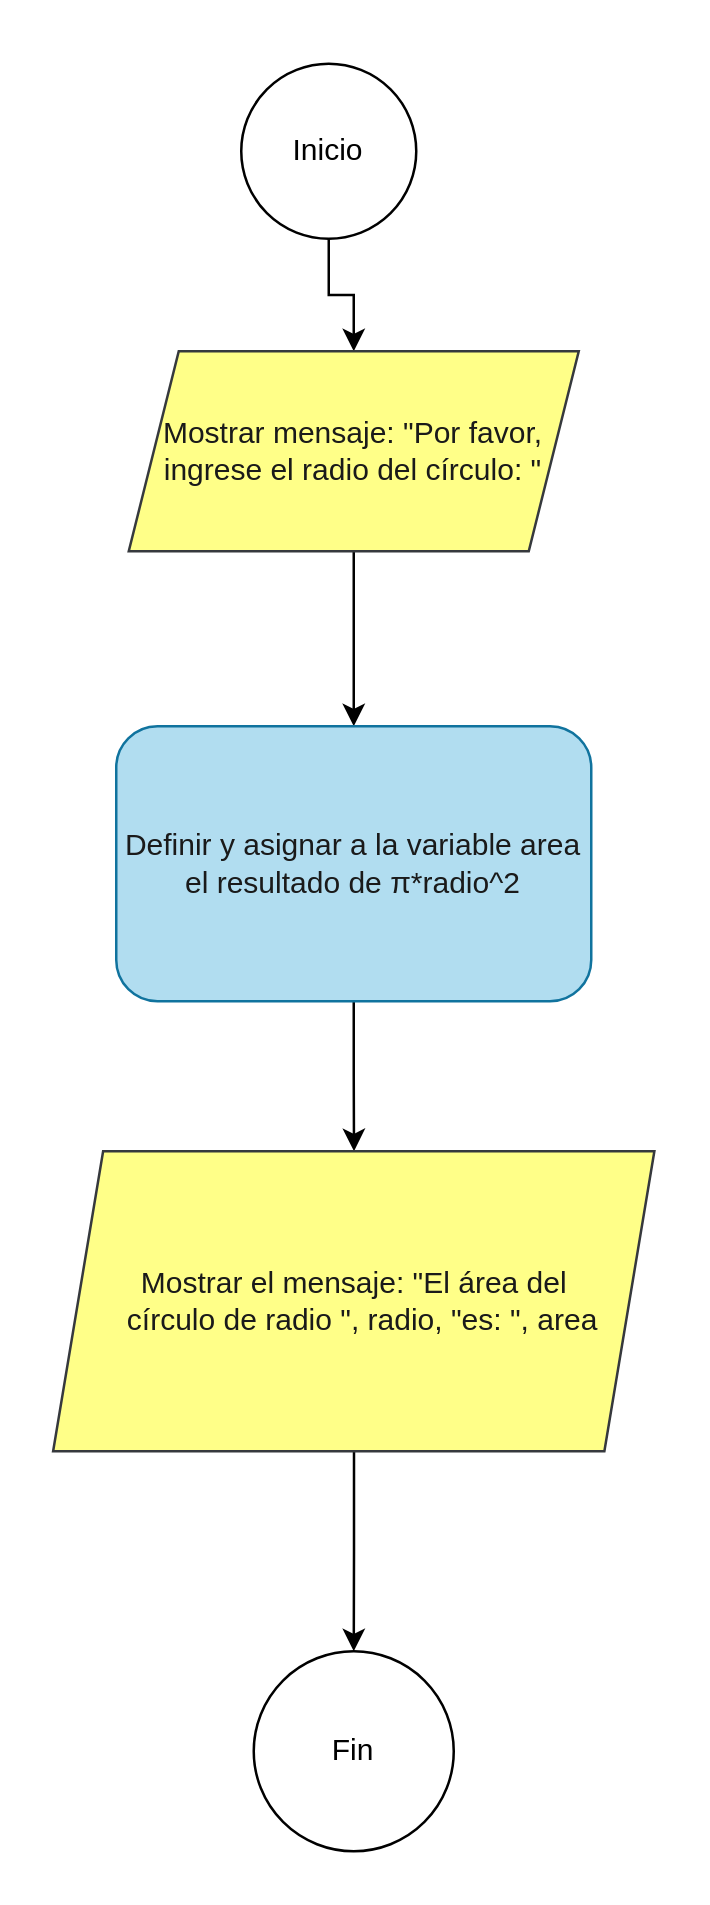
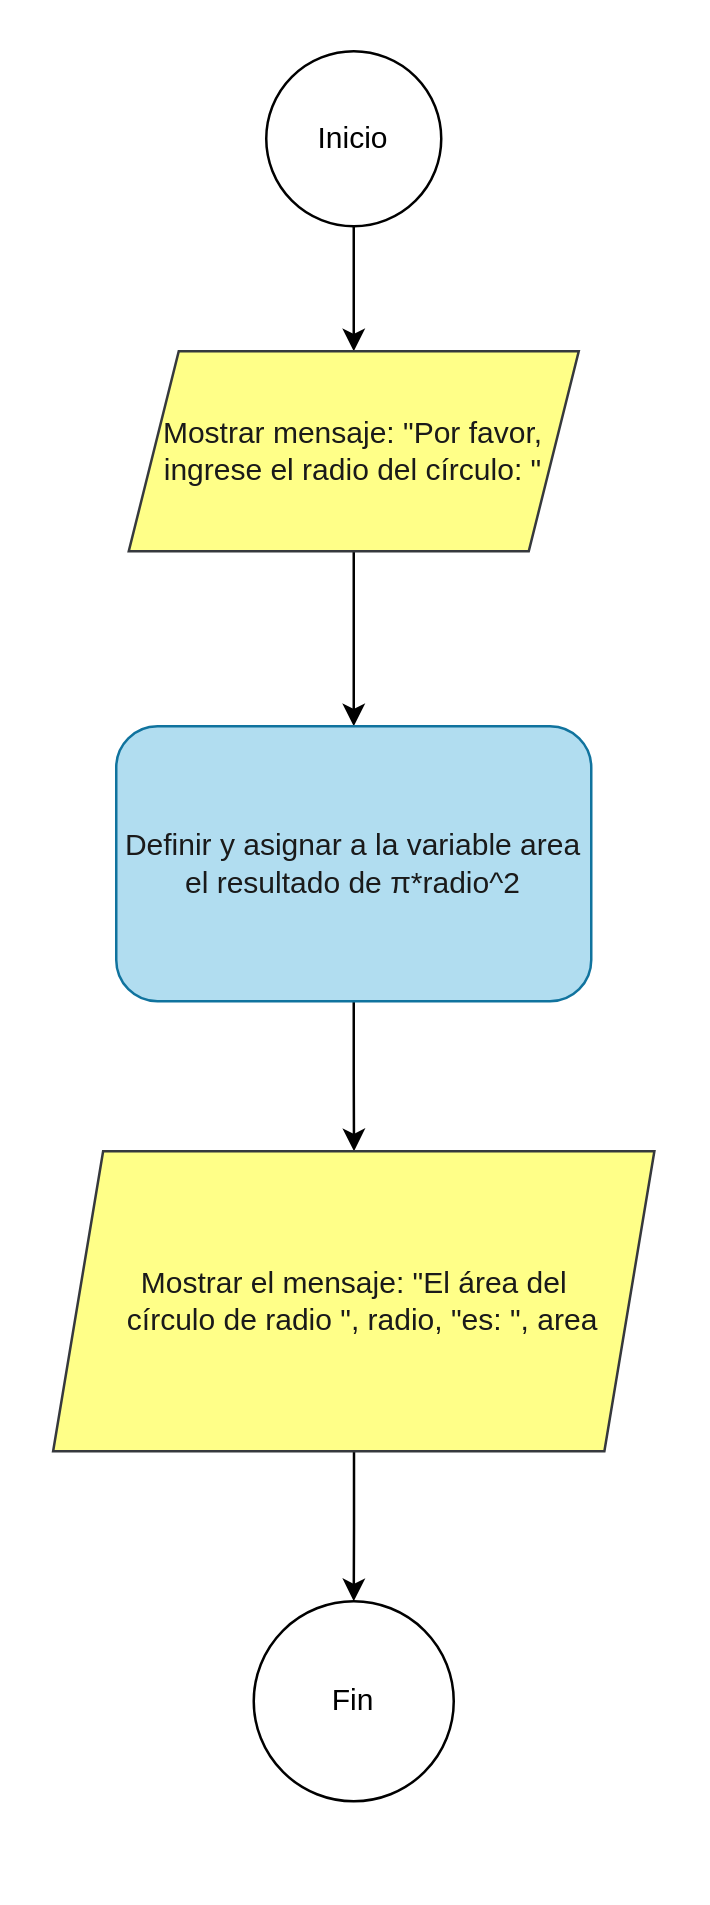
(329, 151) -> (354, 139)
(354, 1751) -> (354, 1701)
